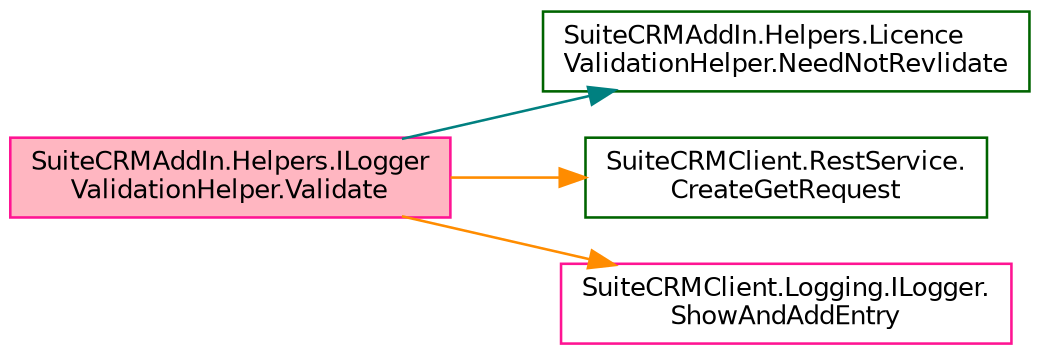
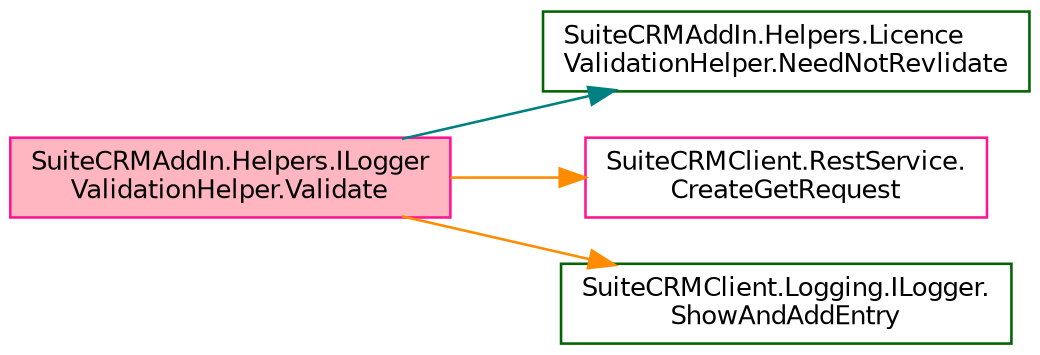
(786, 178) -> (786, 178)
(786, 304) -> (786, 304)
